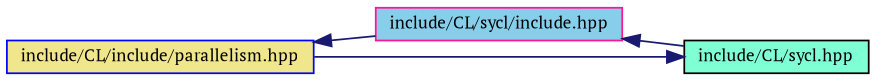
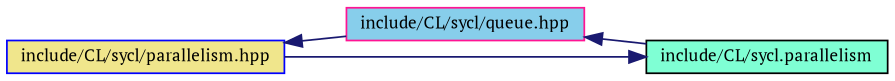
(499, 24) -> (465, 24)
(160, 57) -> (146, 57)
(776, 57) -> (767, 57)
